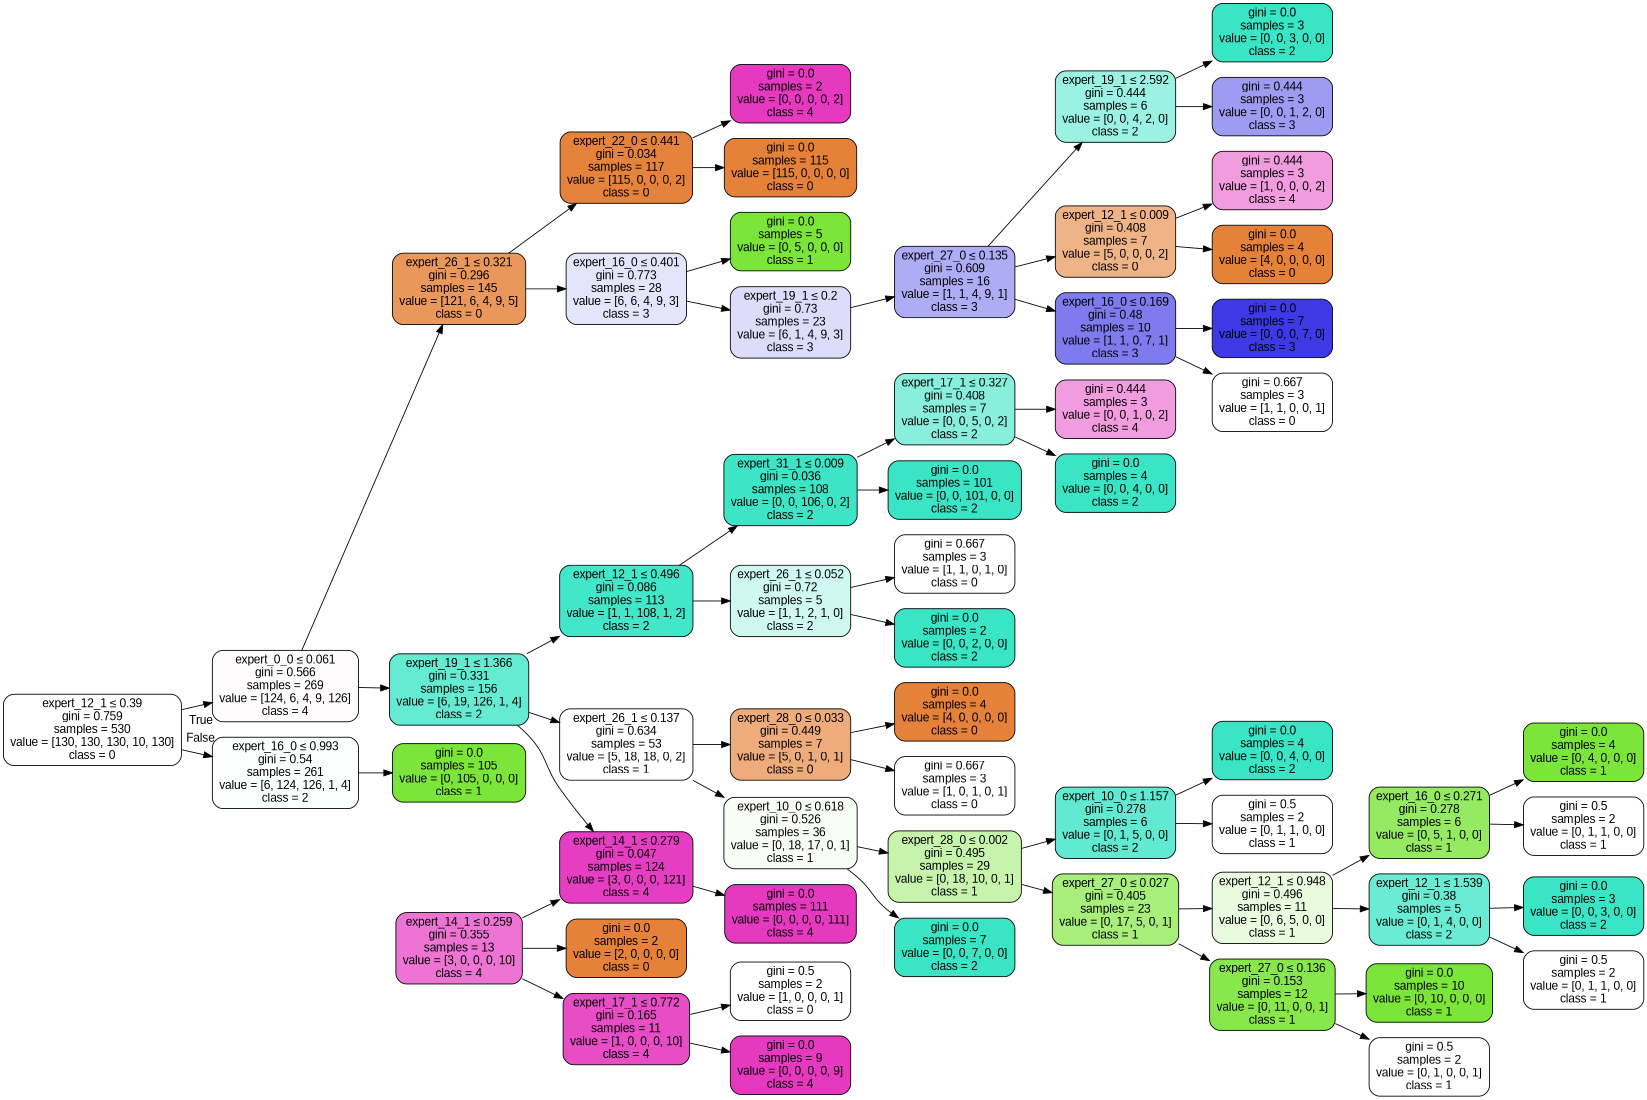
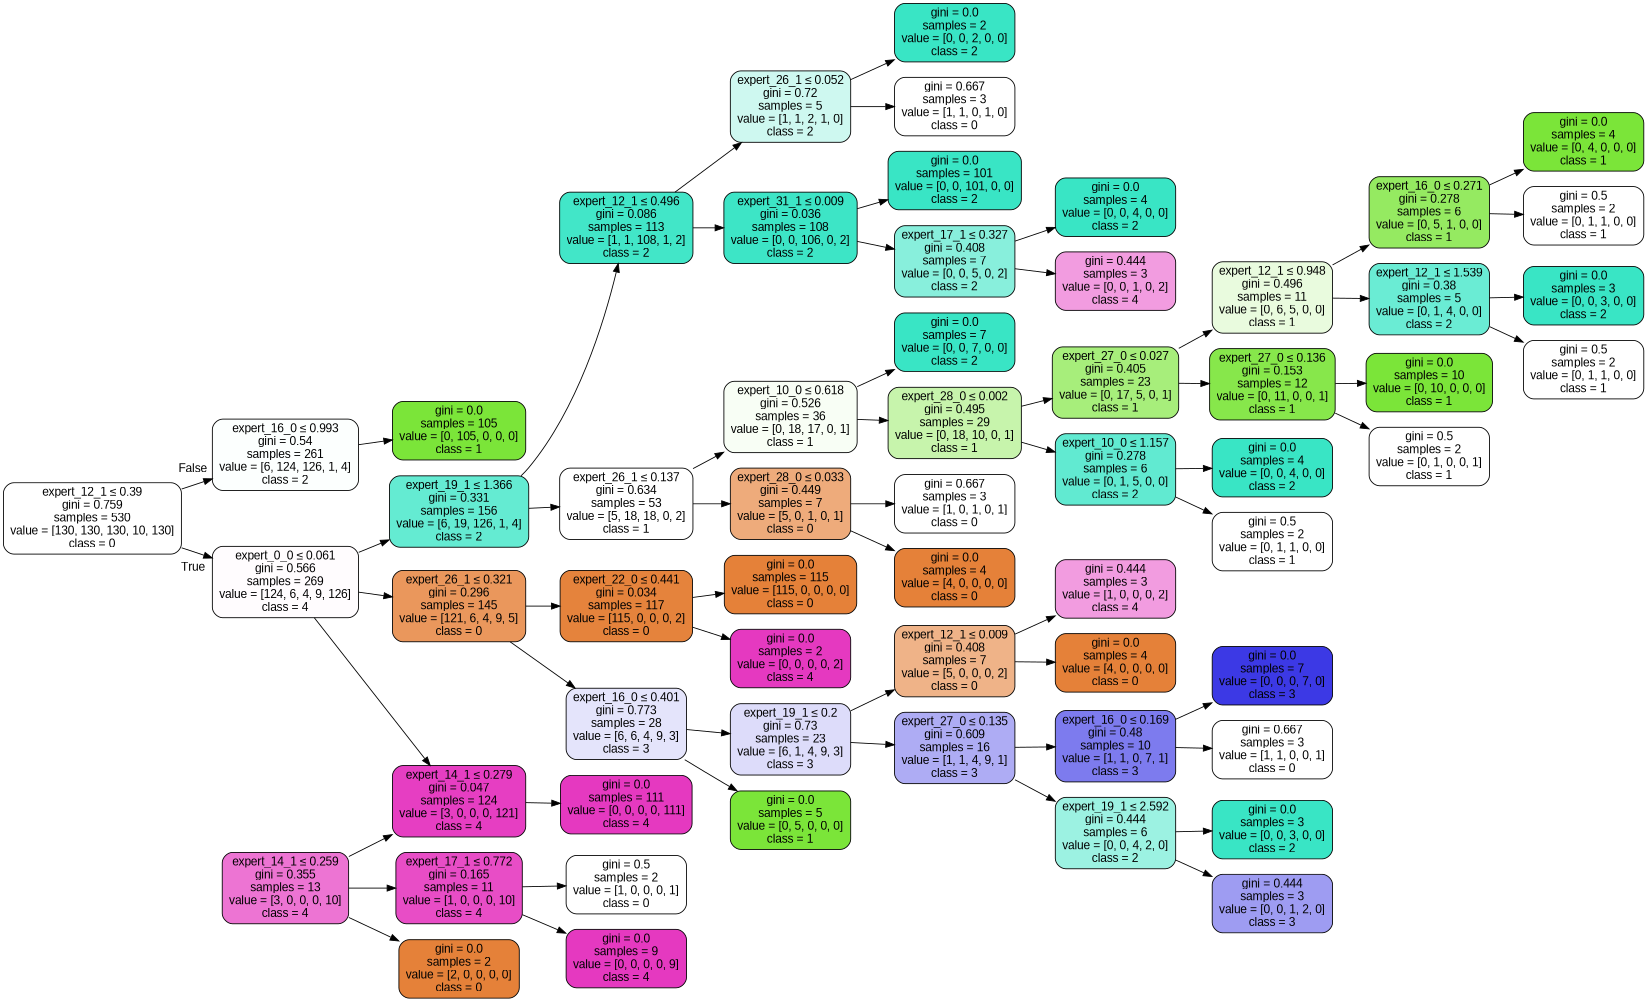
(1031, 263) -> (869, 702)
(552, 775) -> (370, 688)
